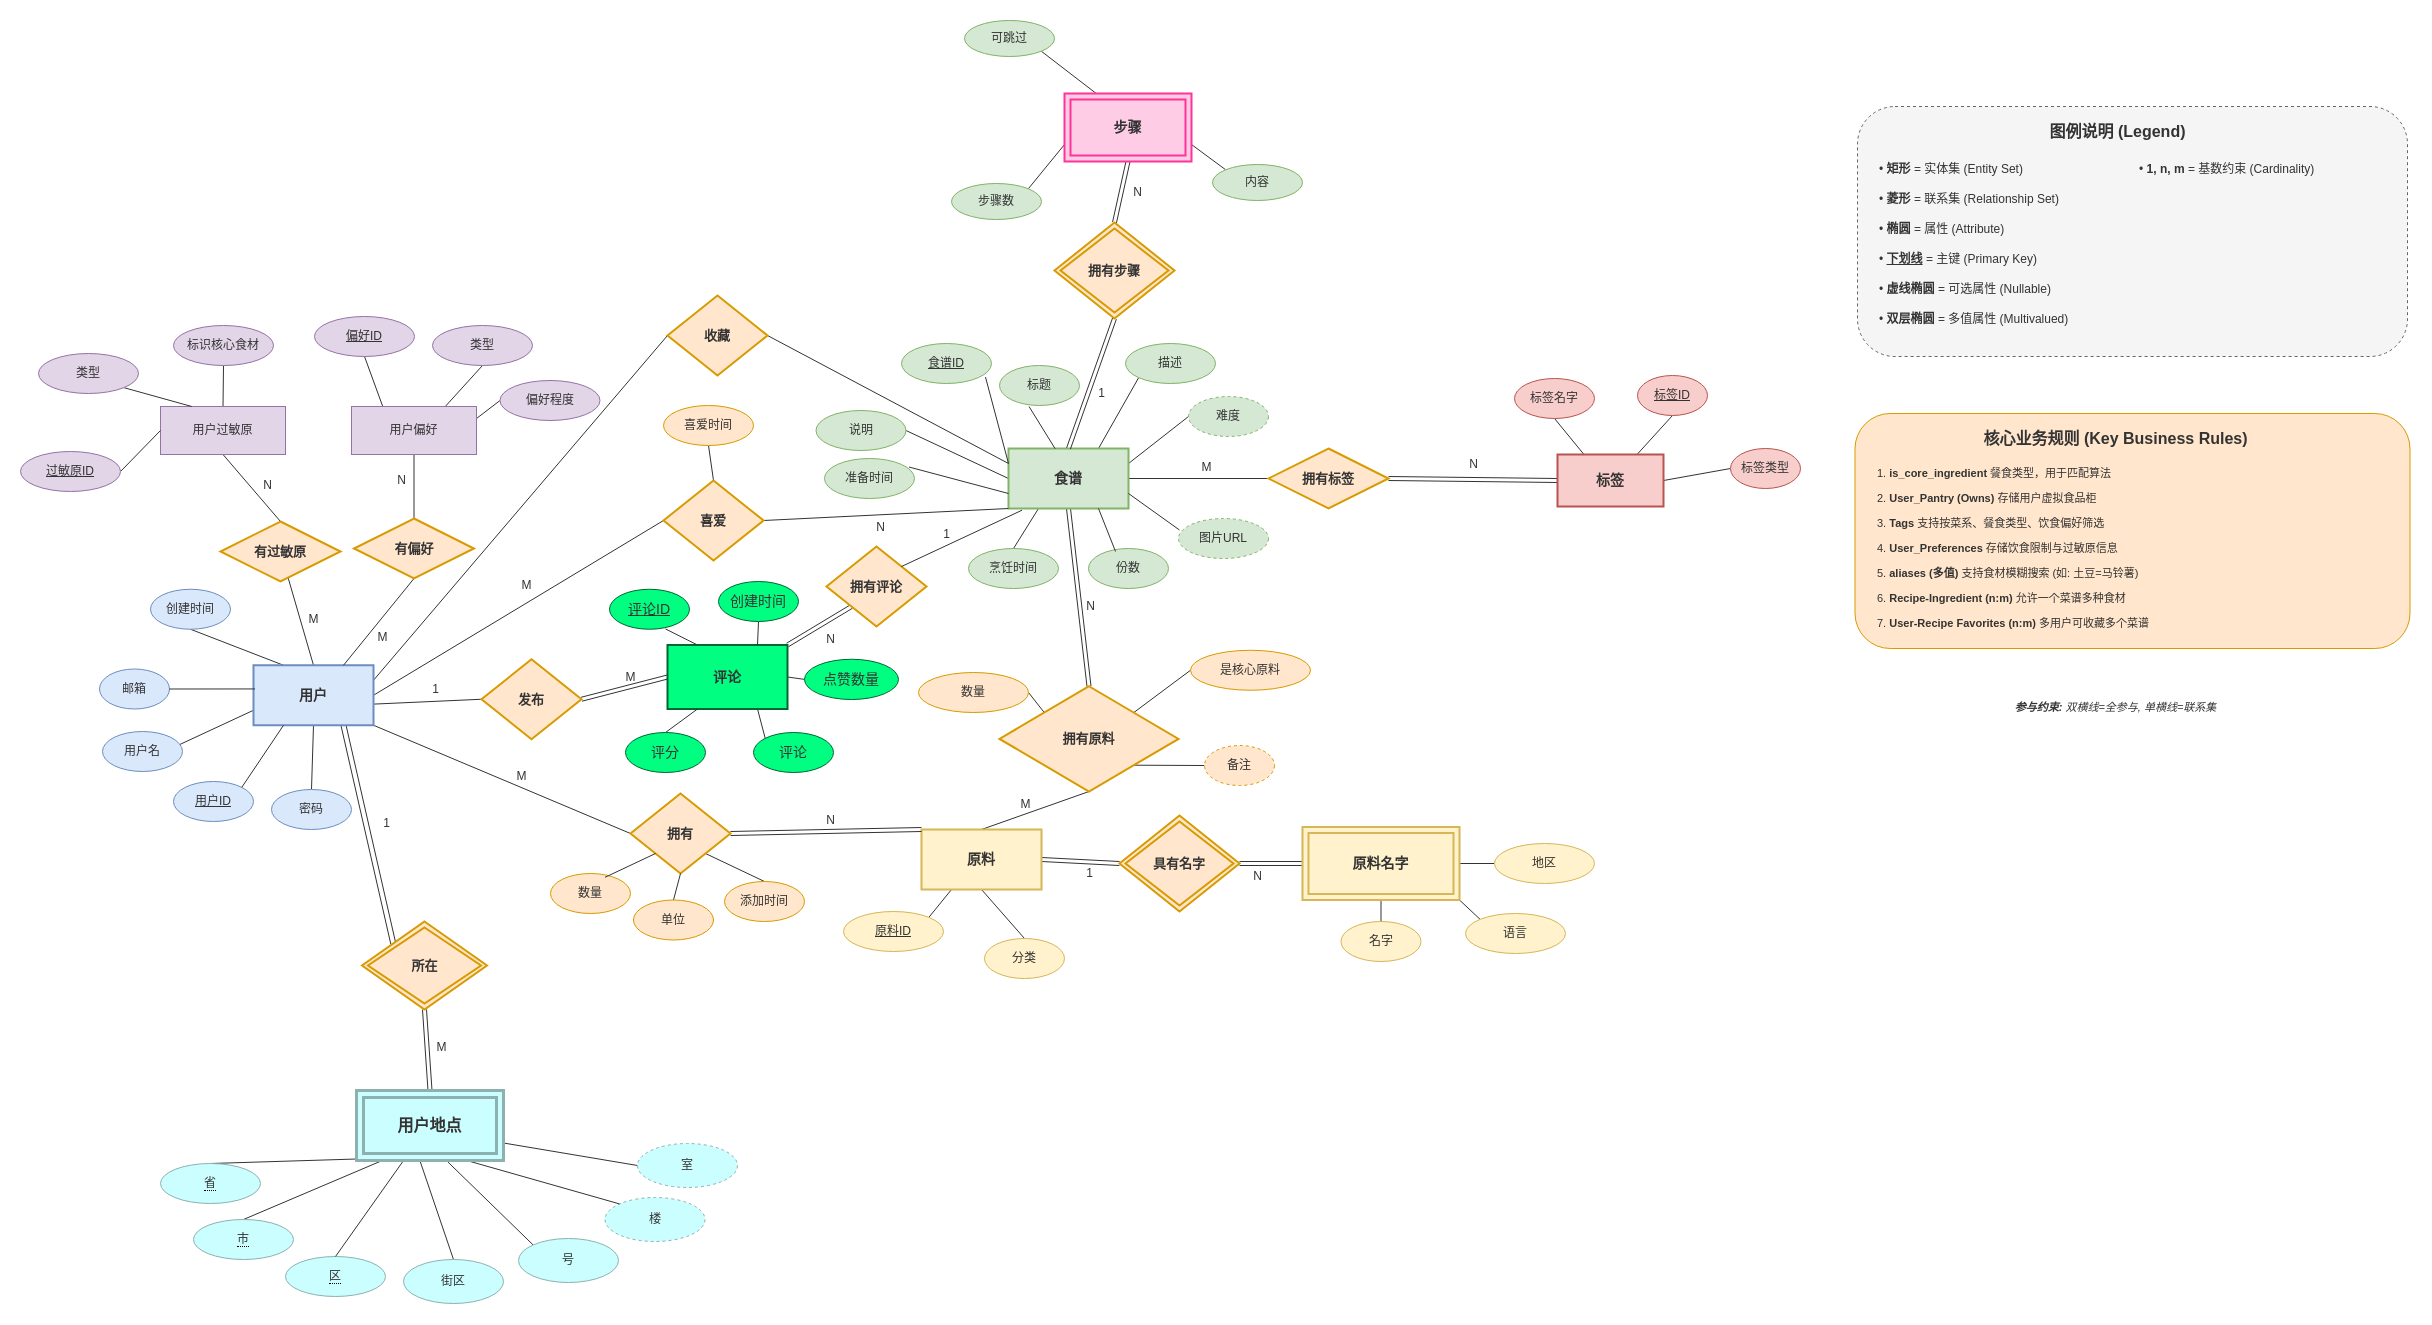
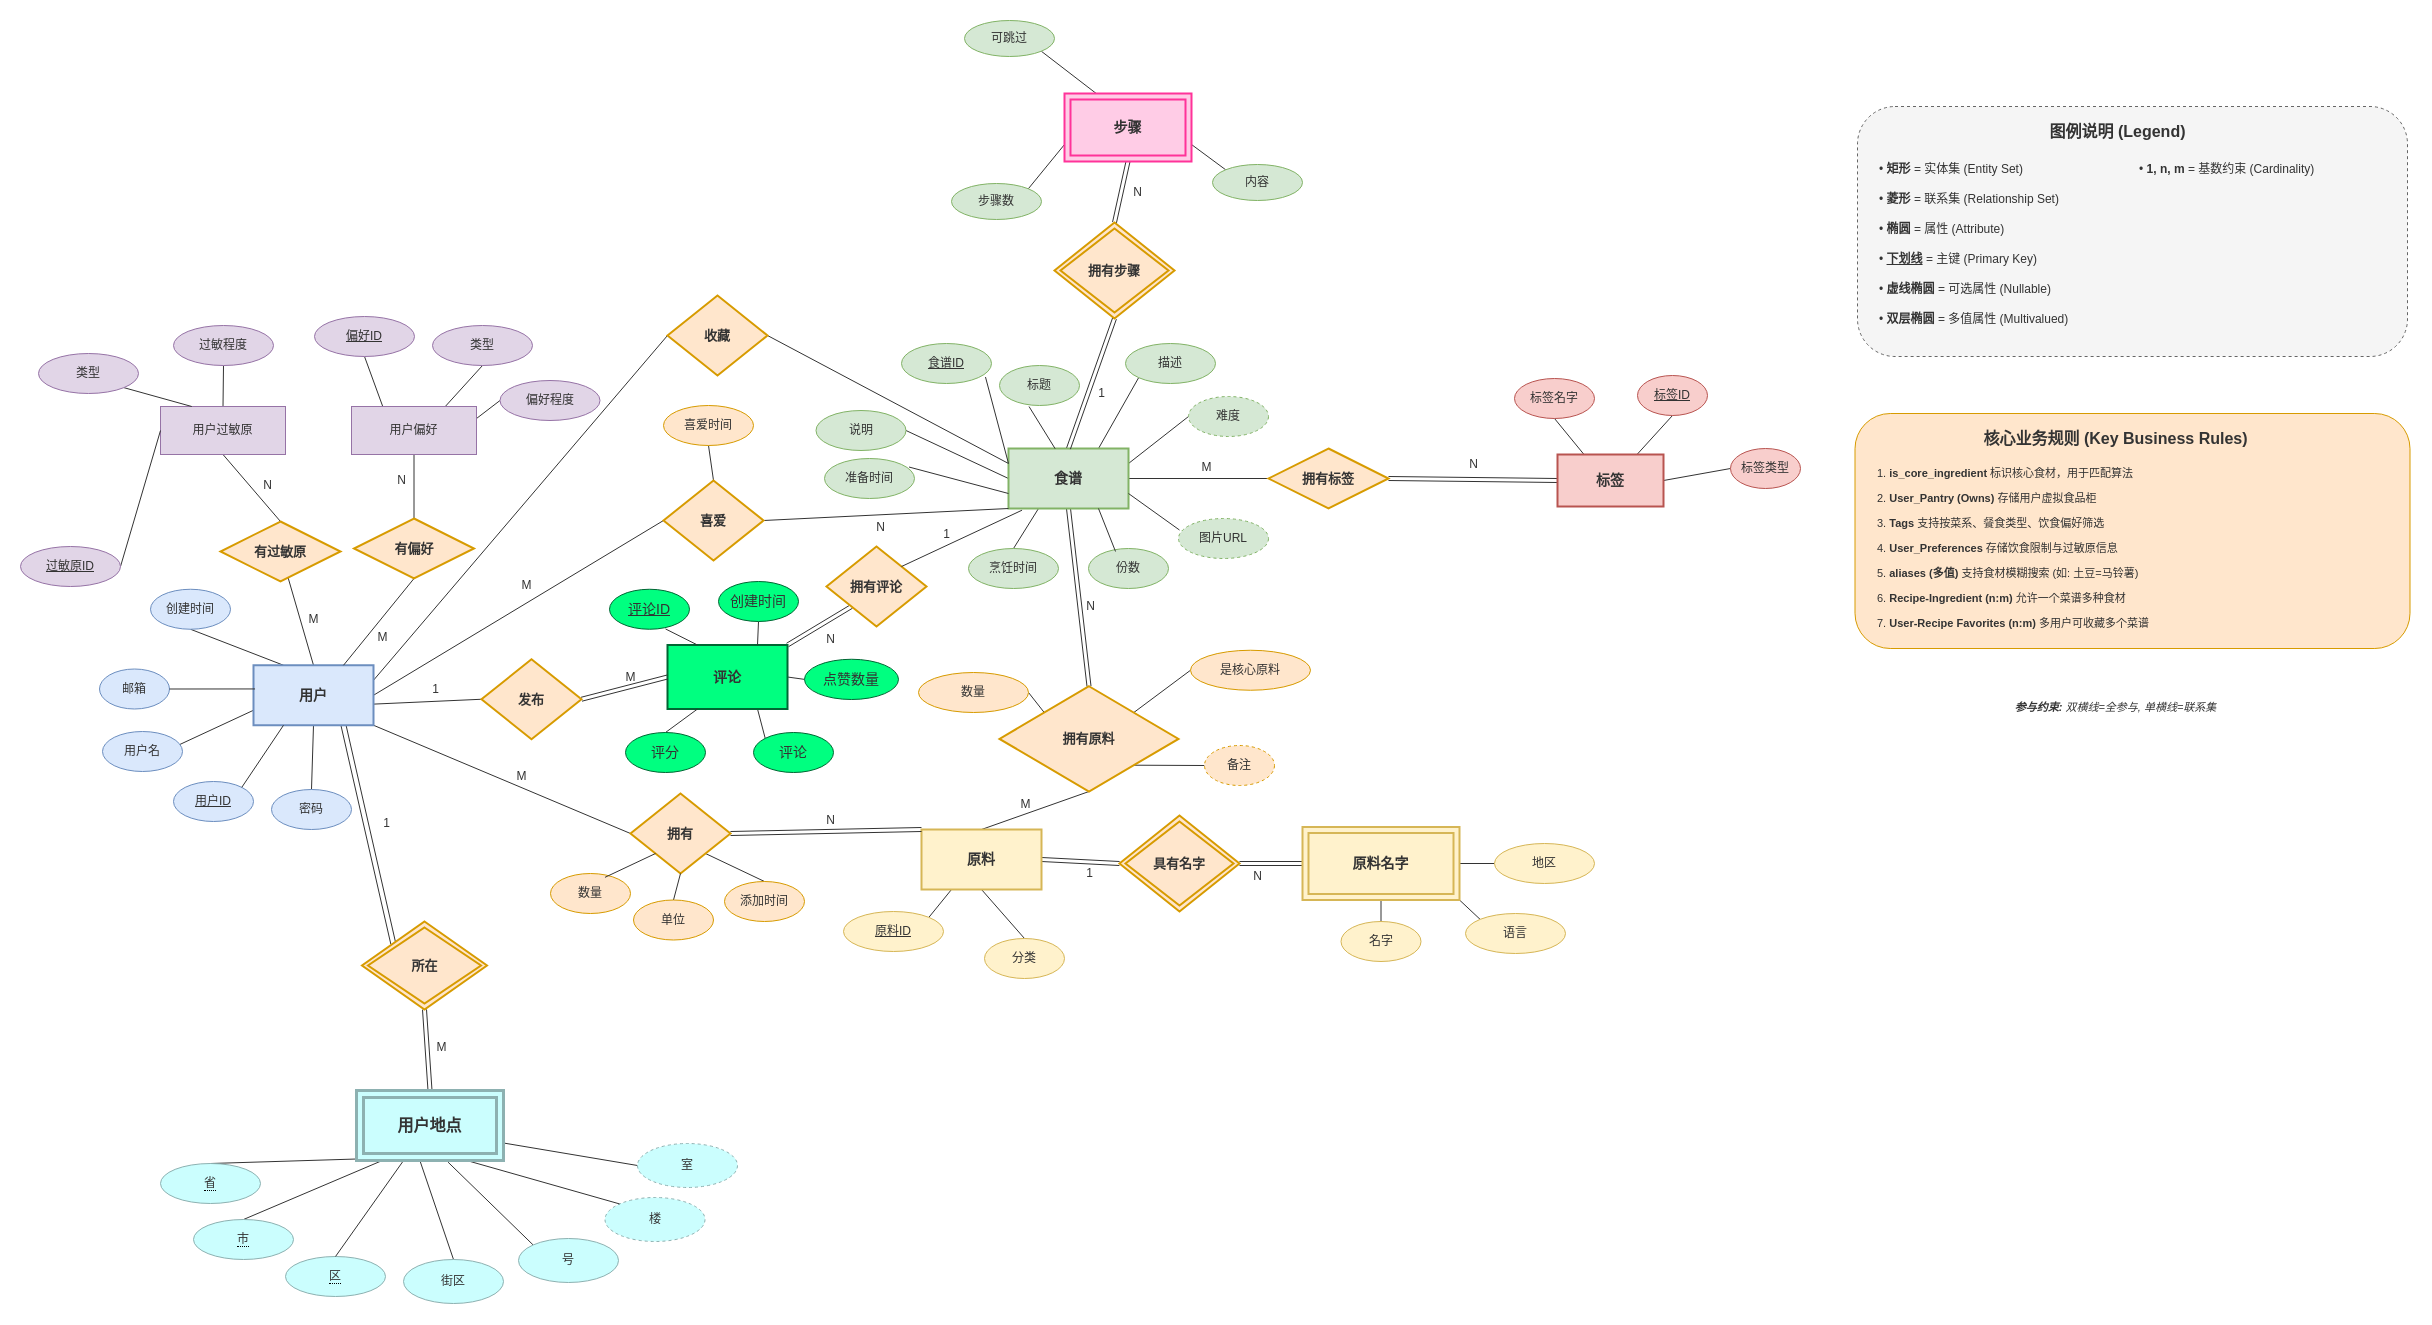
(224, 346) -> (224, 346)
(71, 472) -> (71, 567)
(1997, 474) -> (2008, 474)
